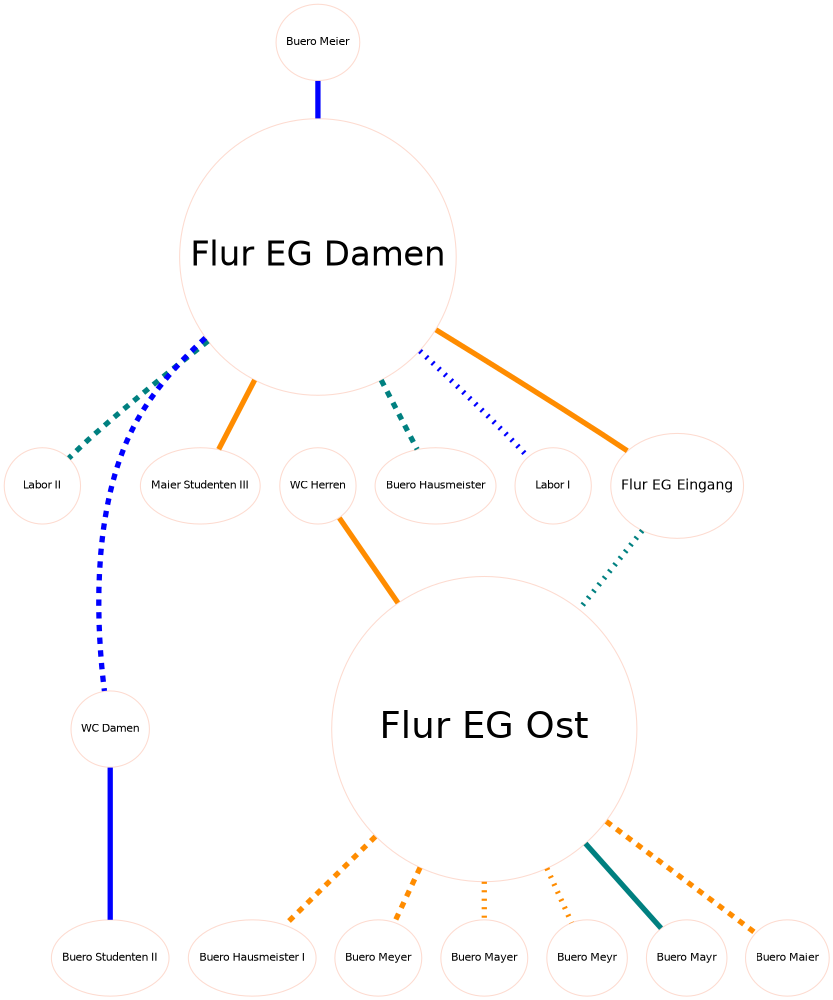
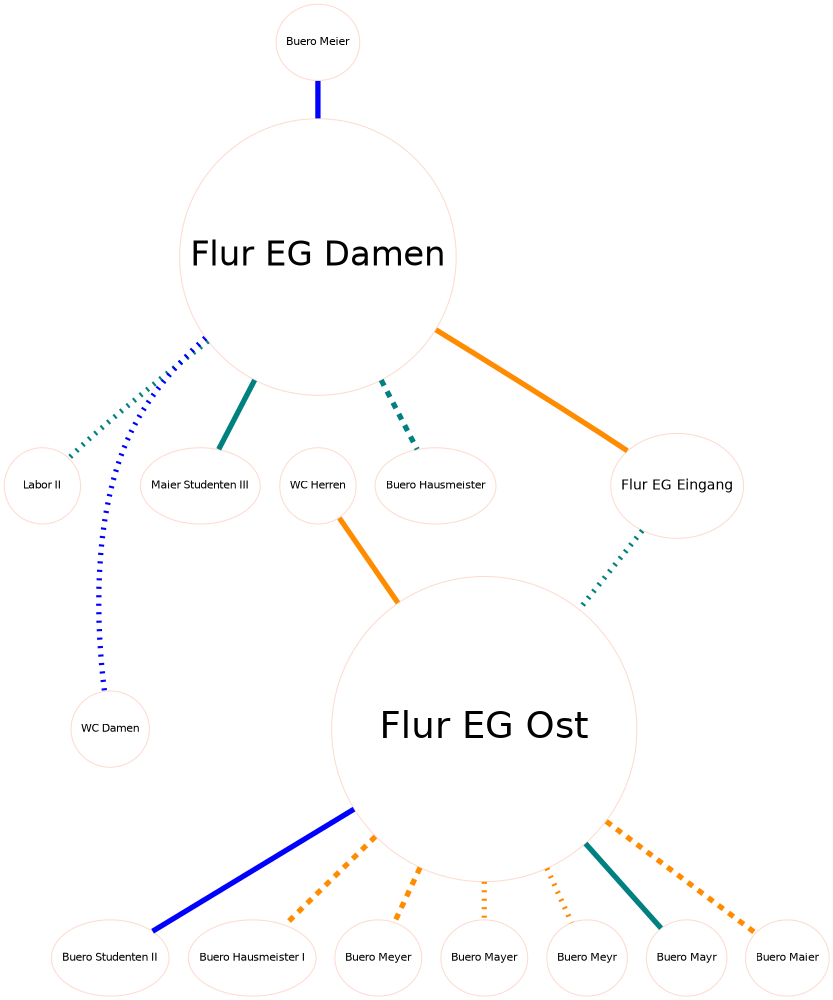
(137, 398) -> (137, 398)
(237, 415) -> (237, 415)
(553, 486) -> none
(109, 500) -> (109, 500)
(110, 844) -> (253, 870)
